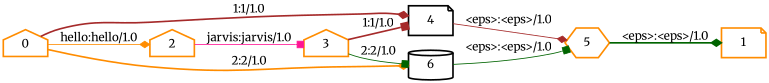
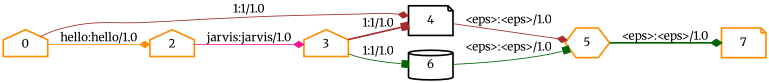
(219, 19) -> (219, 19)
(744, 43) -> (744, 43)
(245, 44) -> (245, 44)
(378, 51) -> (378, 51)
(222, 70) -> none
